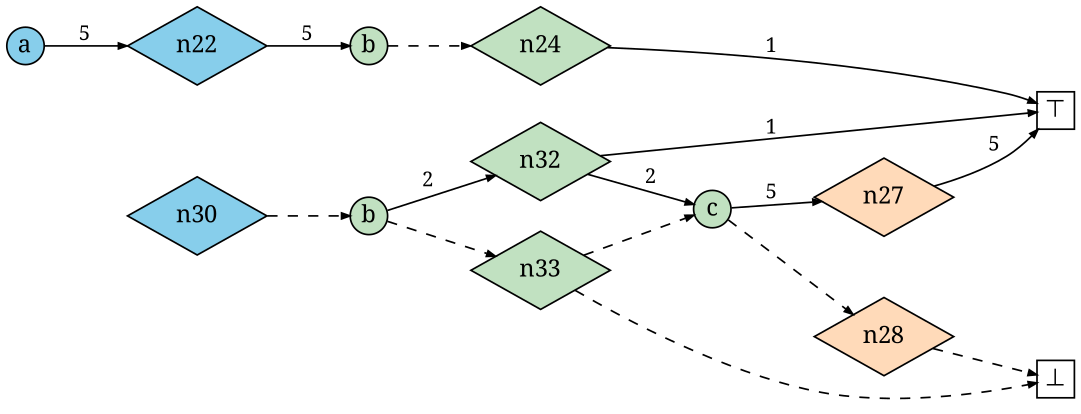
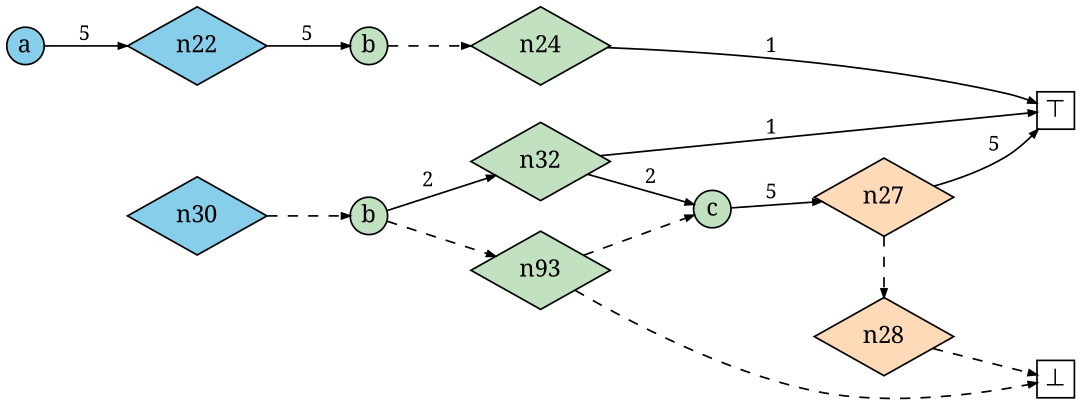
(787, 264) -> (884, 263)
(541, 270) -> (541, 270)
